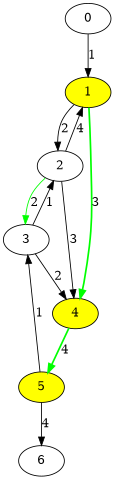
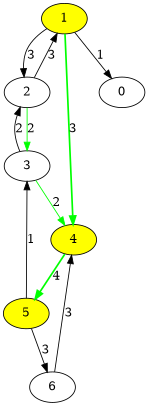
(88, 51) -> (90, 52)
(65, 129) -> (31, 55)
(80, 129) -> (52, 55)
(50, 203) -> (19, 129)
(67, 235) -> (62, 318)
(48, 273) -> (48, 199)
(46, 424) -> (46, 350)
